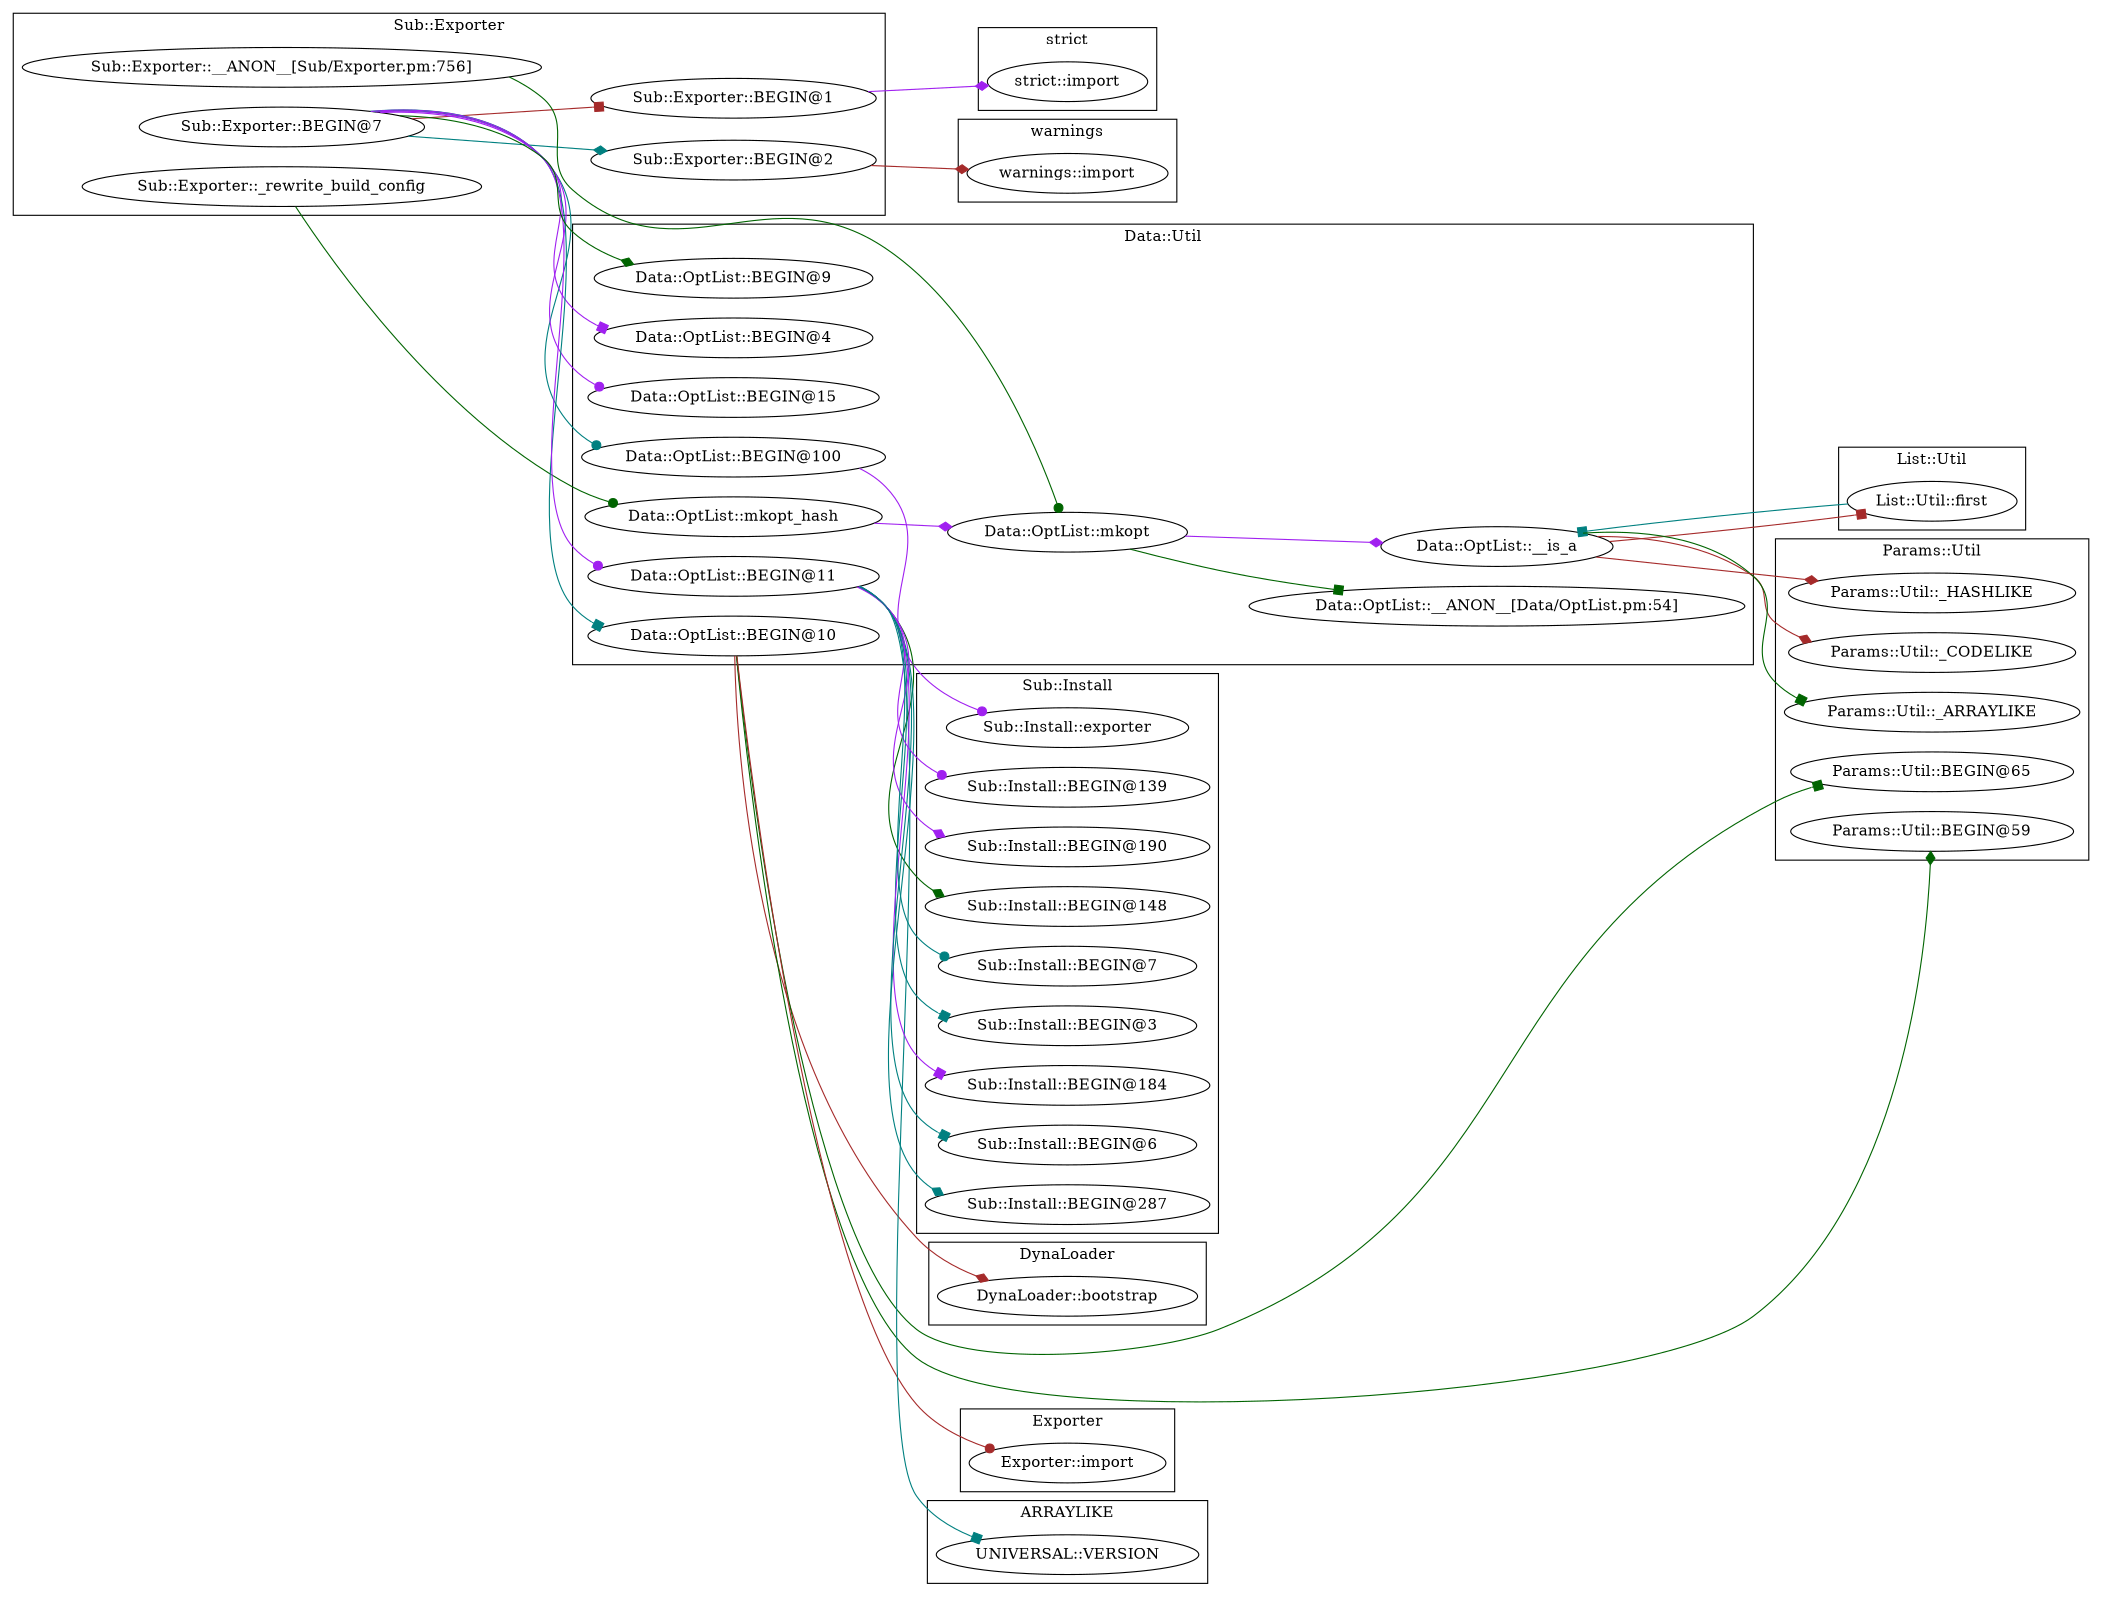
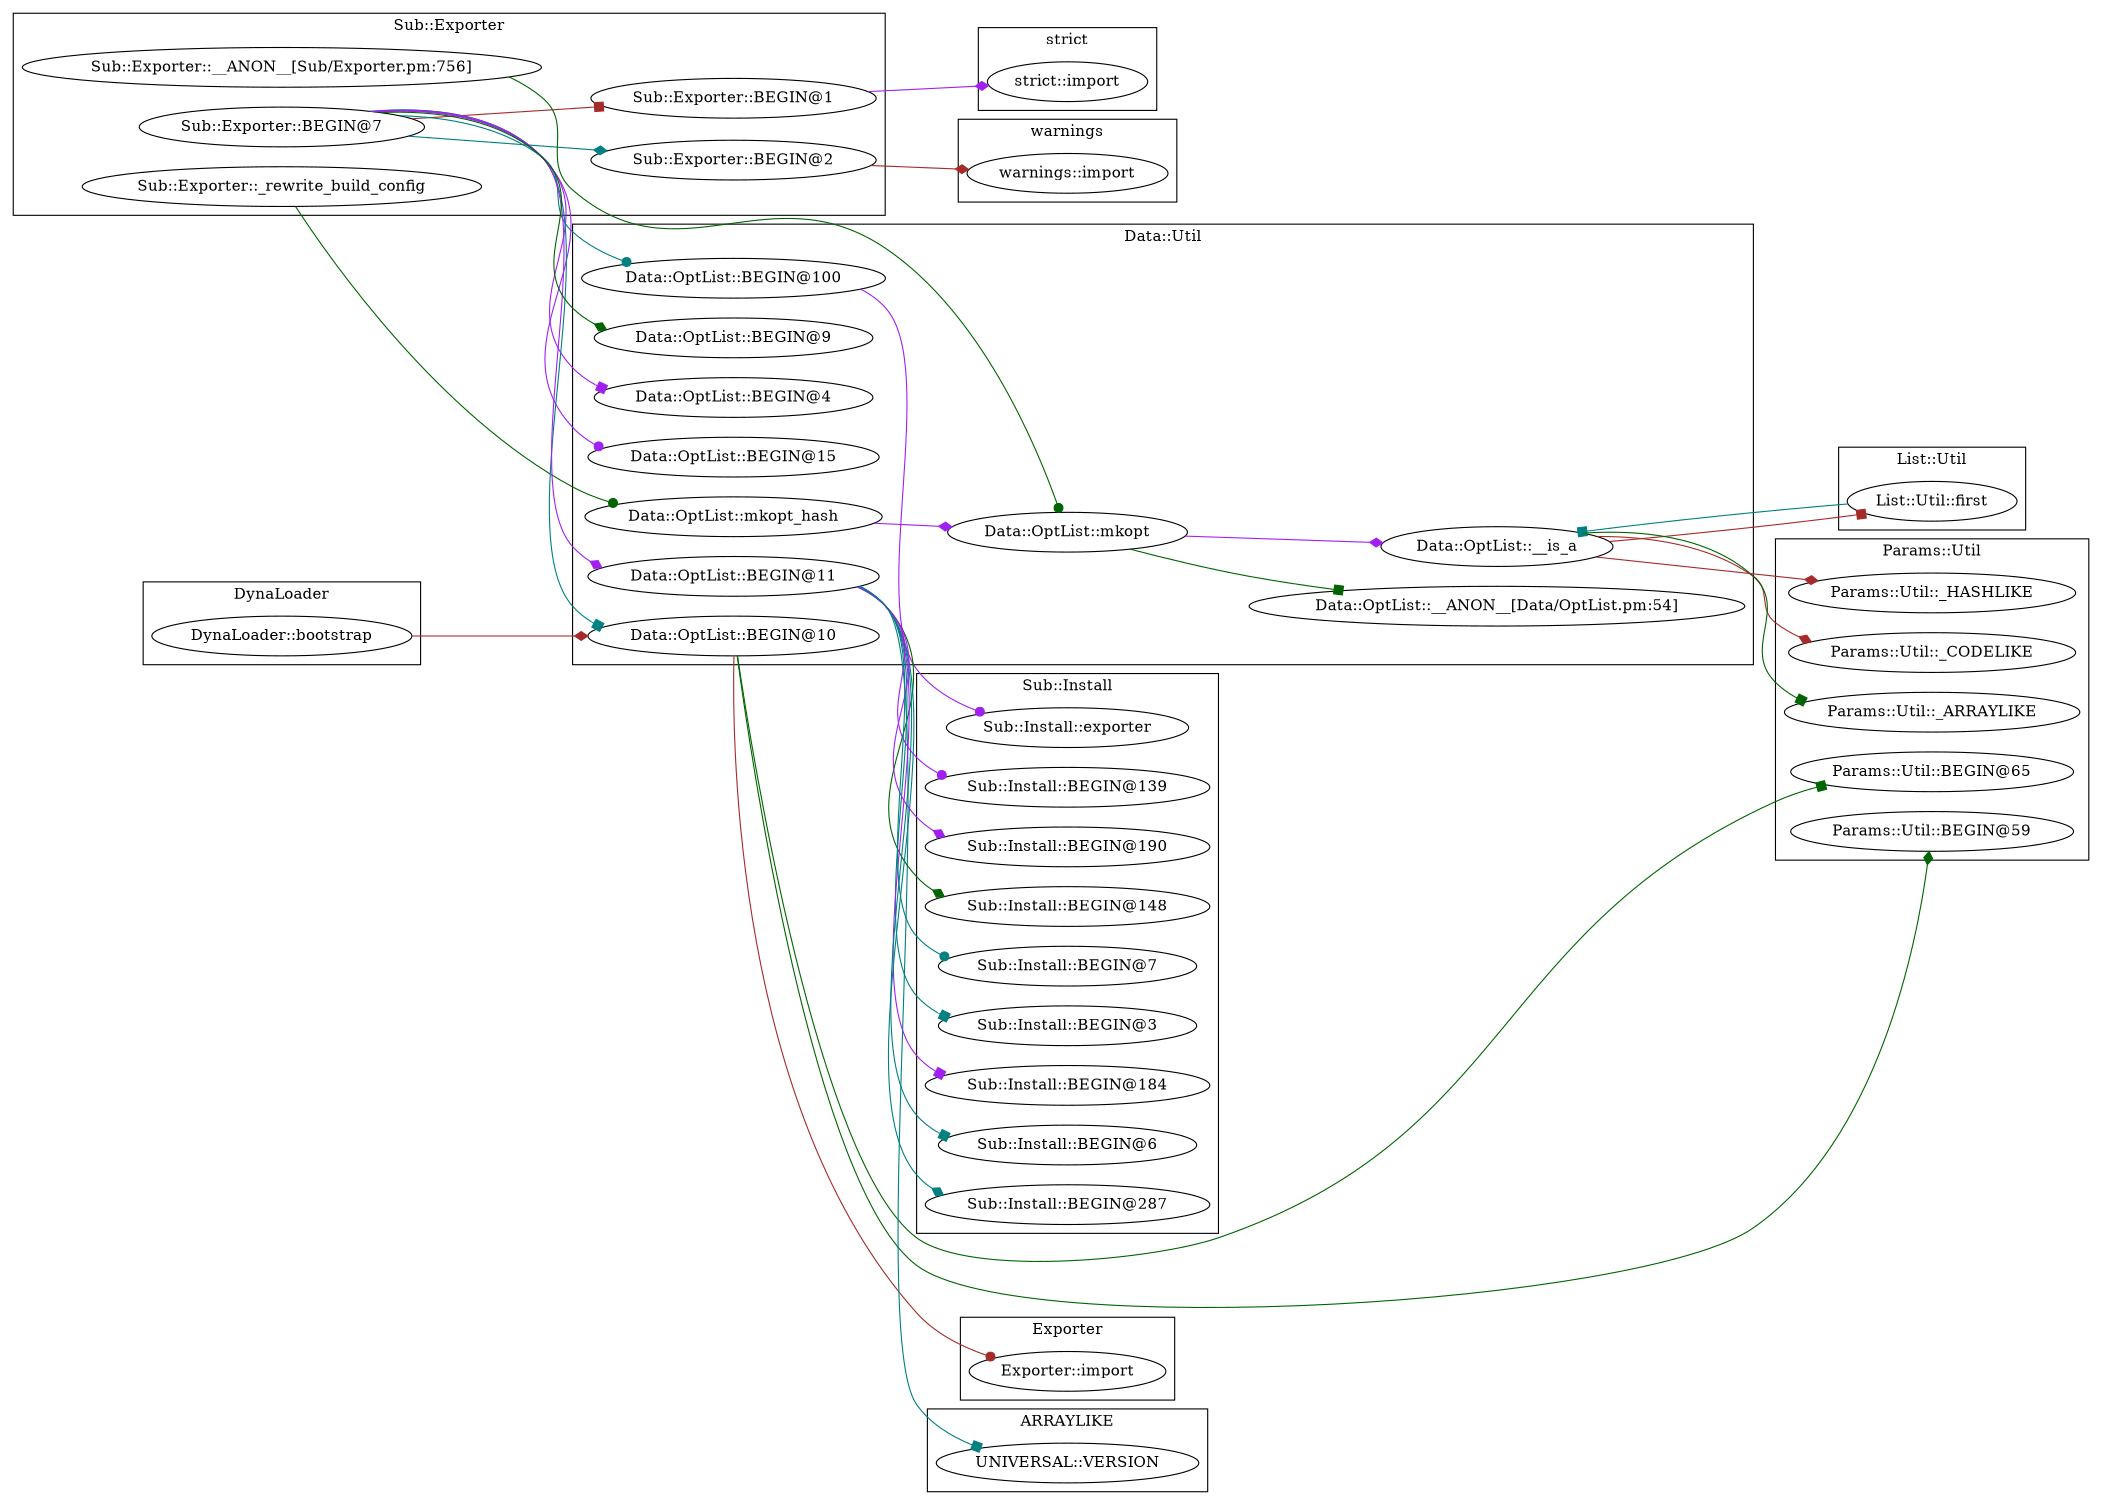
(563, 274) -> (563, 272)
(811, 1062) -> (493, 636)
